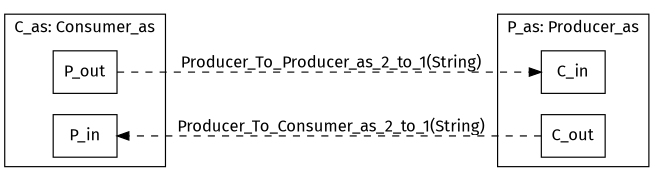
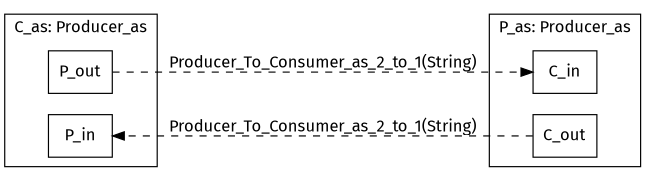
(85, 28) -> (81, 28)
(332, 63) -> (323, 63)
